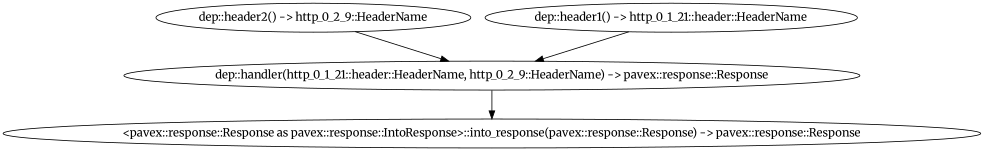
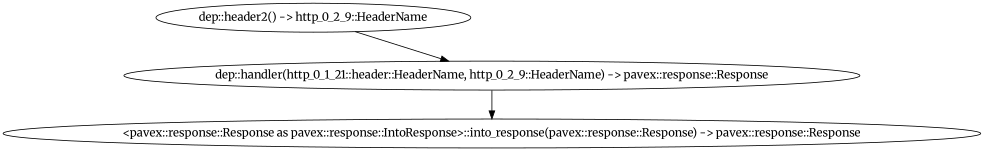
(671, 18) -> none
